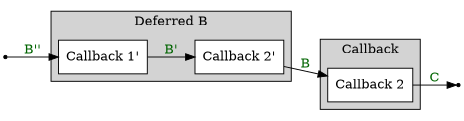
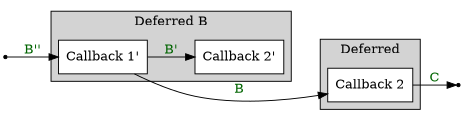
(370, 50) -> (370, 50)
(301, 70) -> (224, 100)
